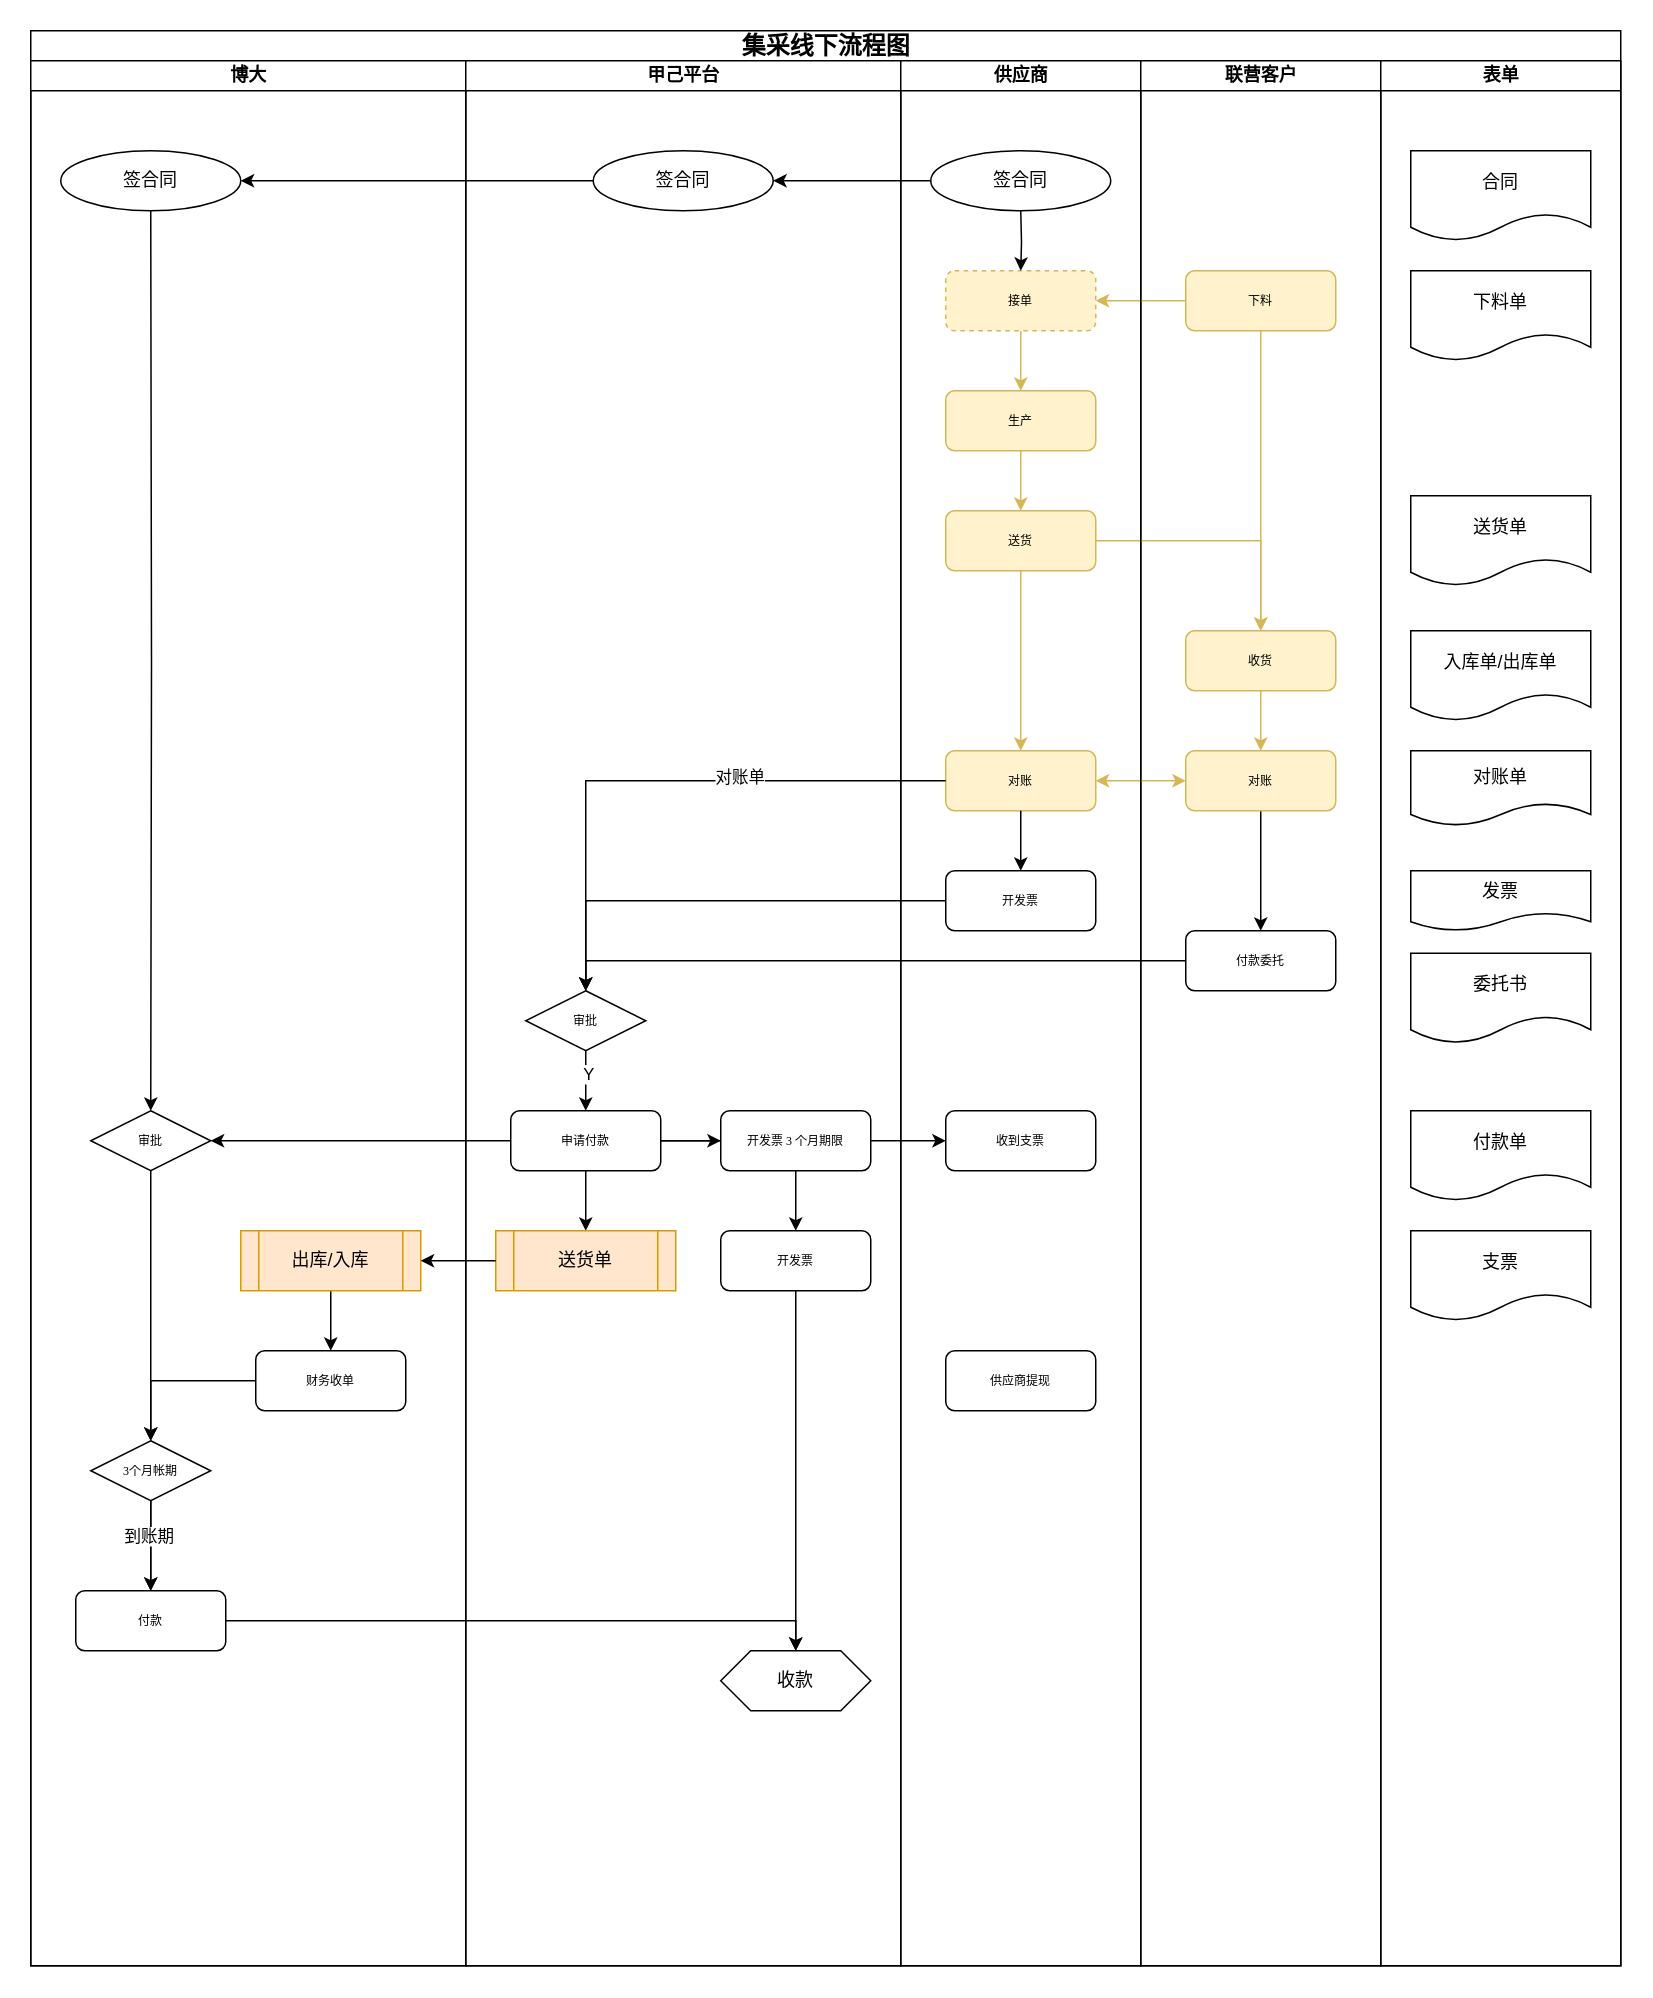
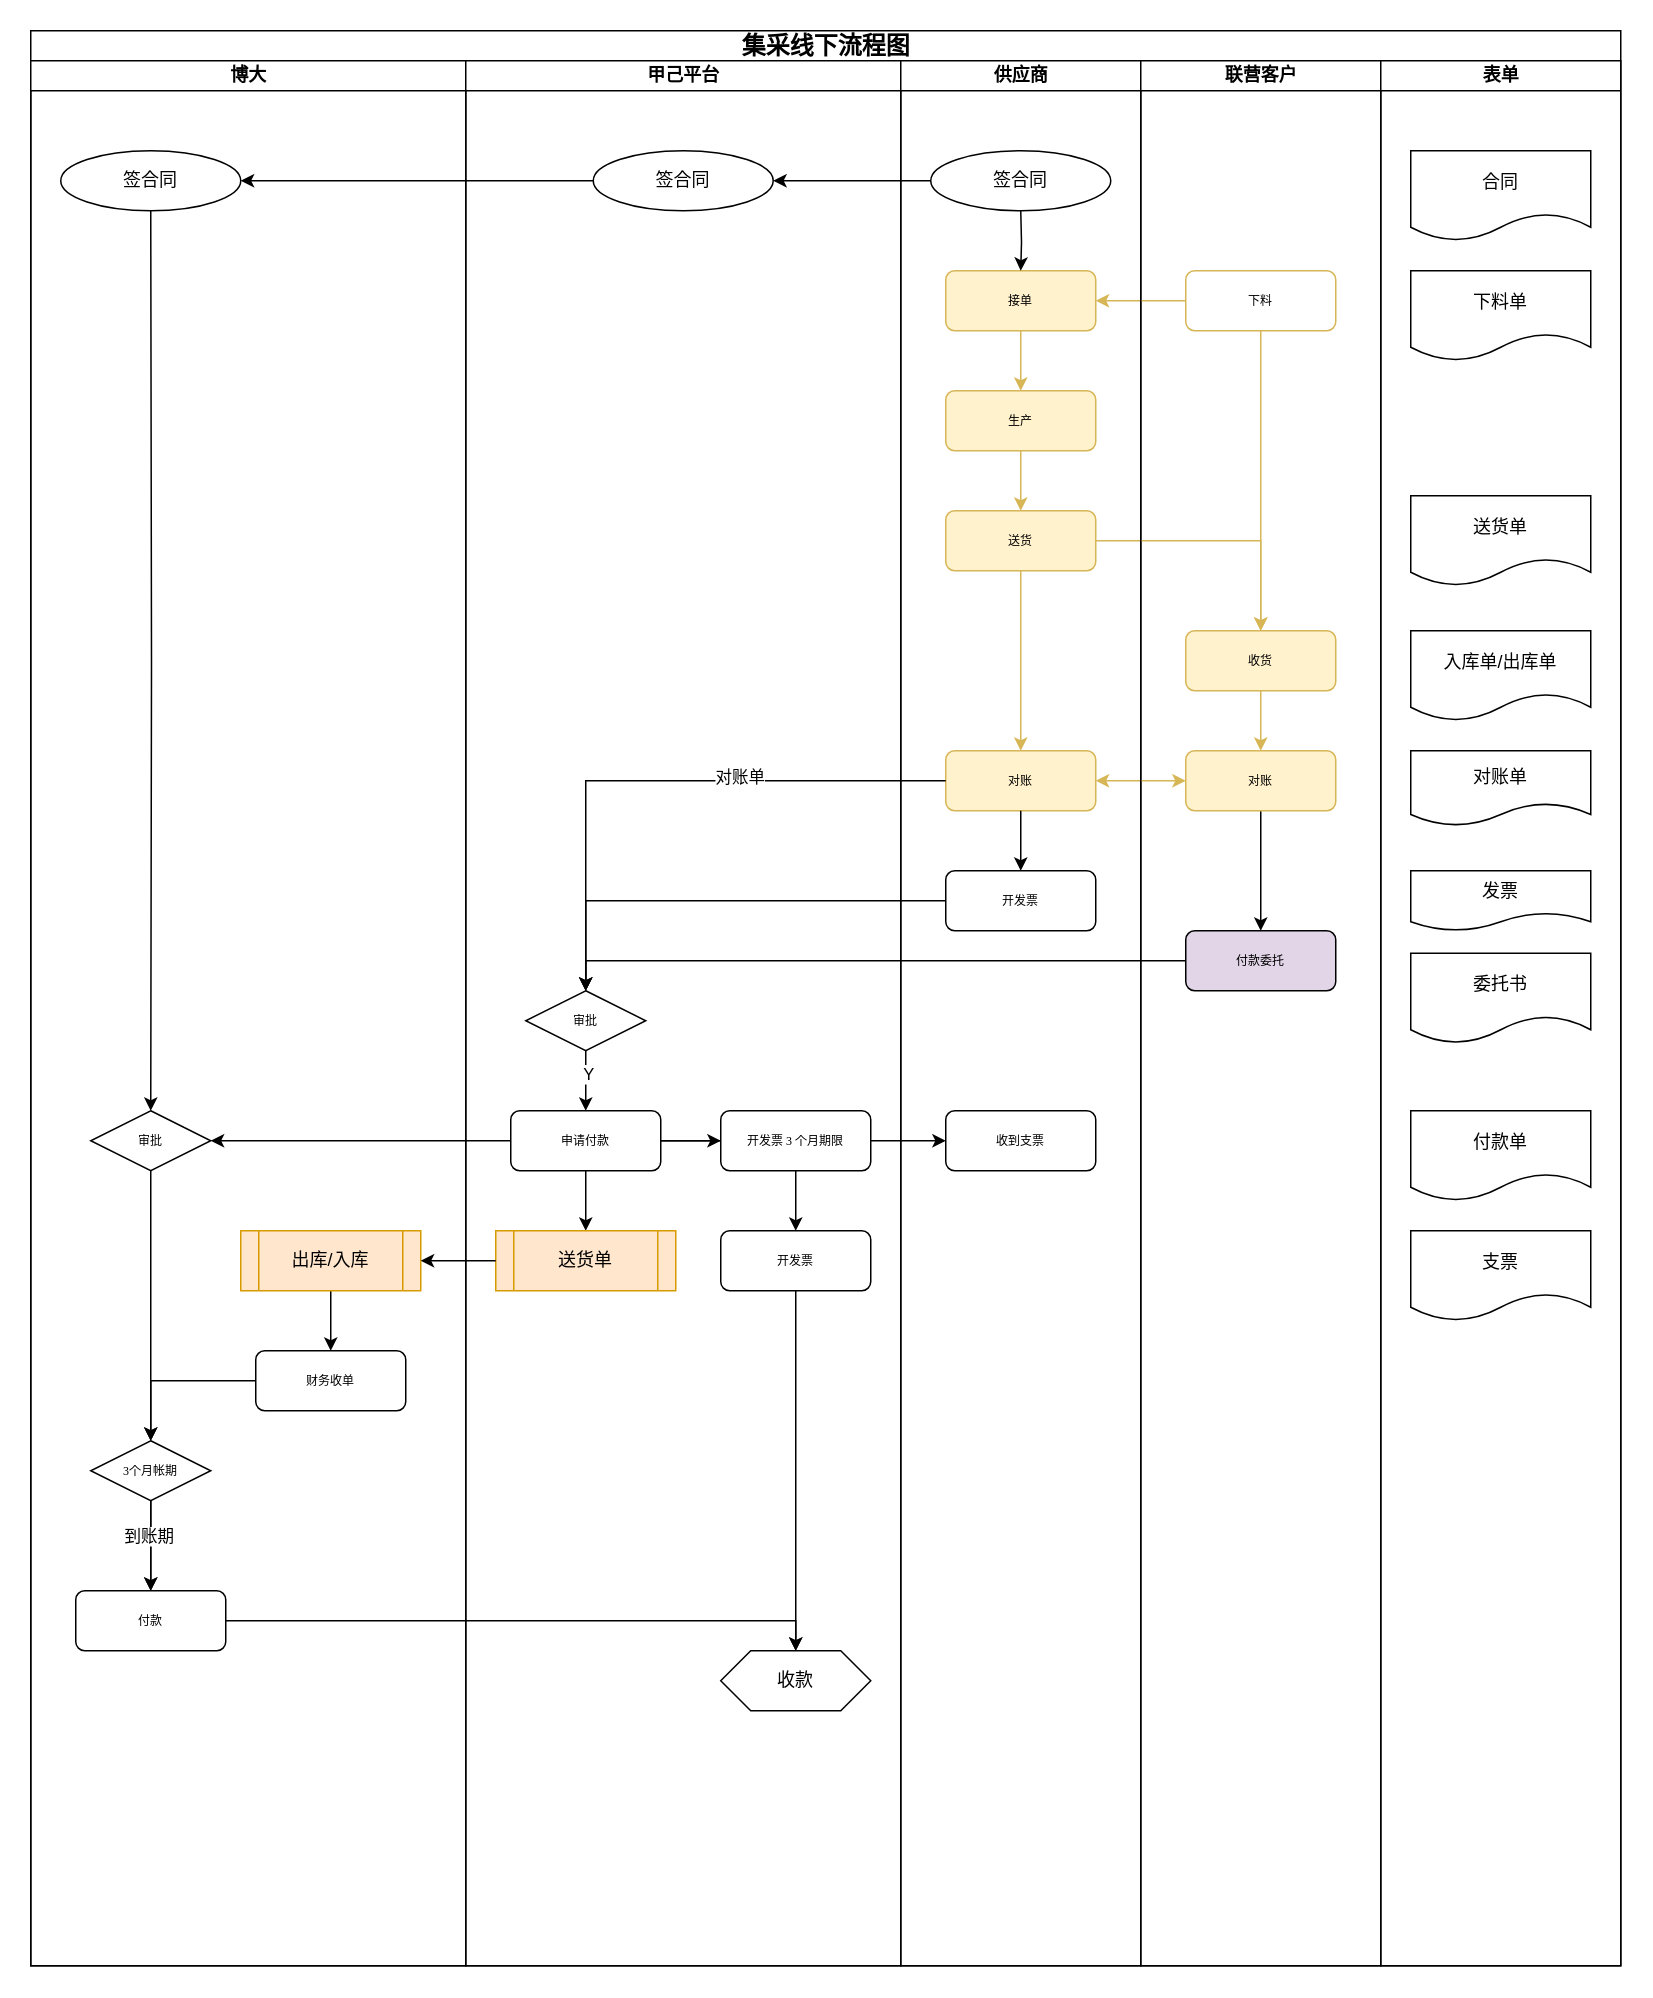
(1021, 301) -> (1021, 301)
(1261, 301) -> (1261, 301)
(1261, 961) -> (1261, 961)
(1021, 1381) -> none
